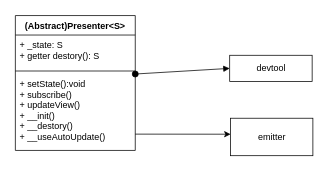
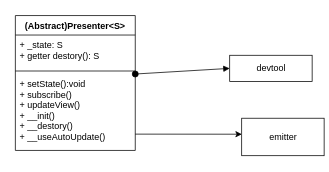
(272, 137) -> (283, 137)
